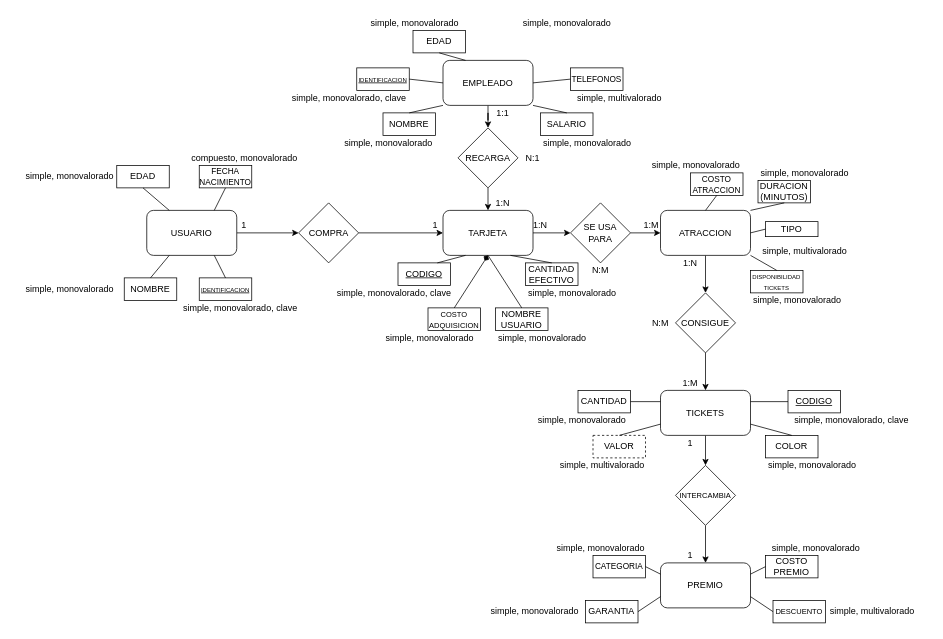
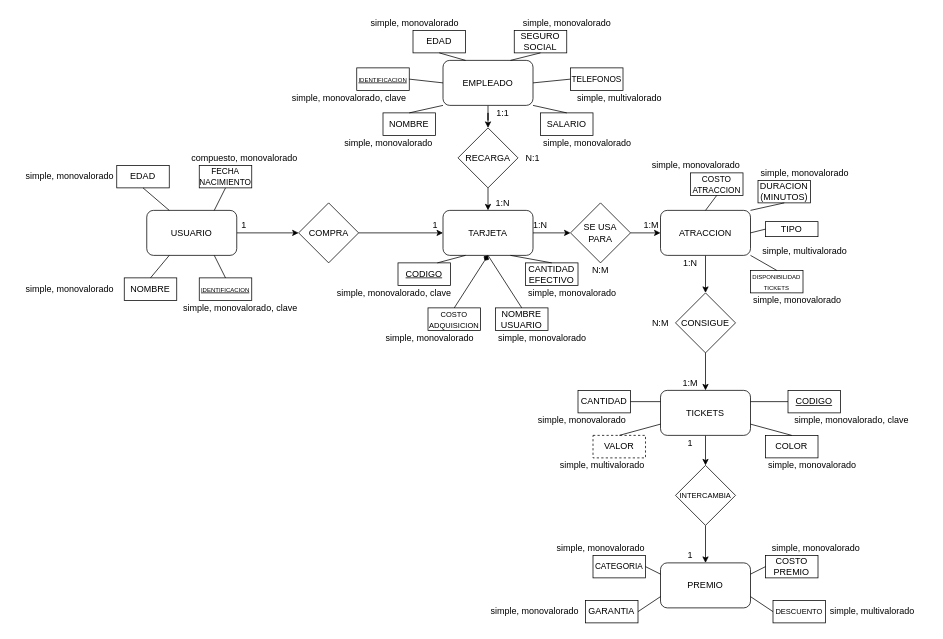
none -> (540, 42)
none -> (525, 57)
